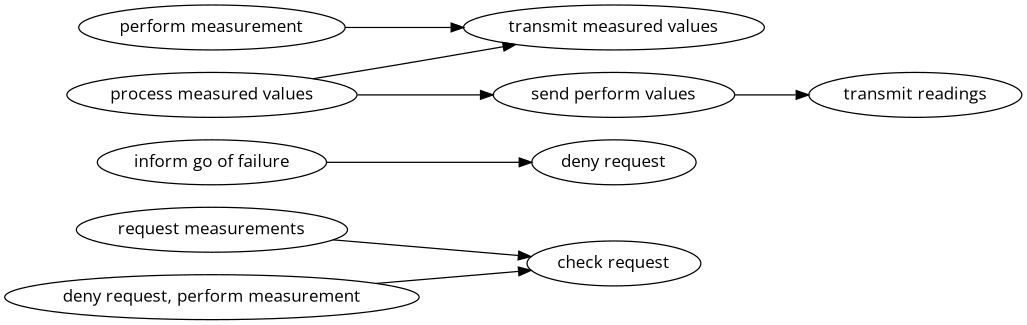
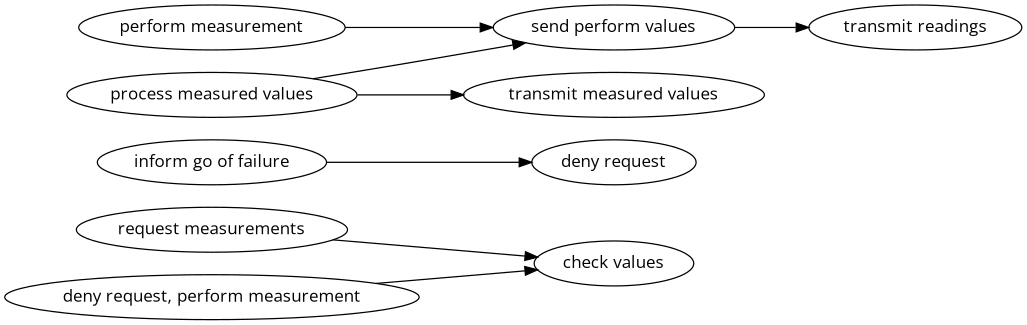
(398, 27) -> (413, 27)
(614, 263) -> (614, 263)
